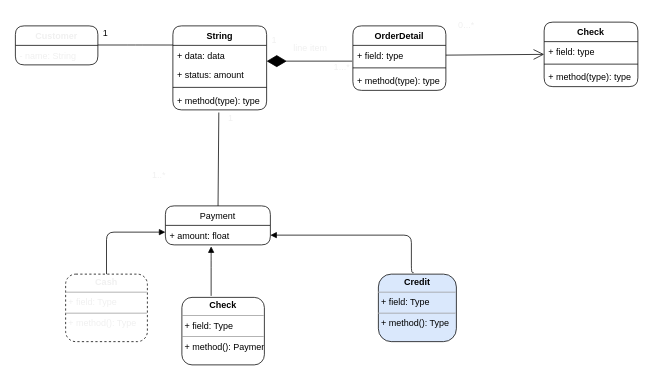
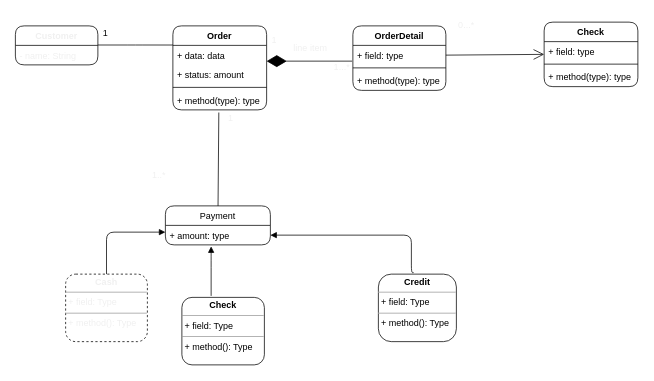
(219, 36) -> (219, 36)
(203, 236) -> (201, 236)
(417, 308) -> (417, 308)
(226, 314) -> (219, 314)
